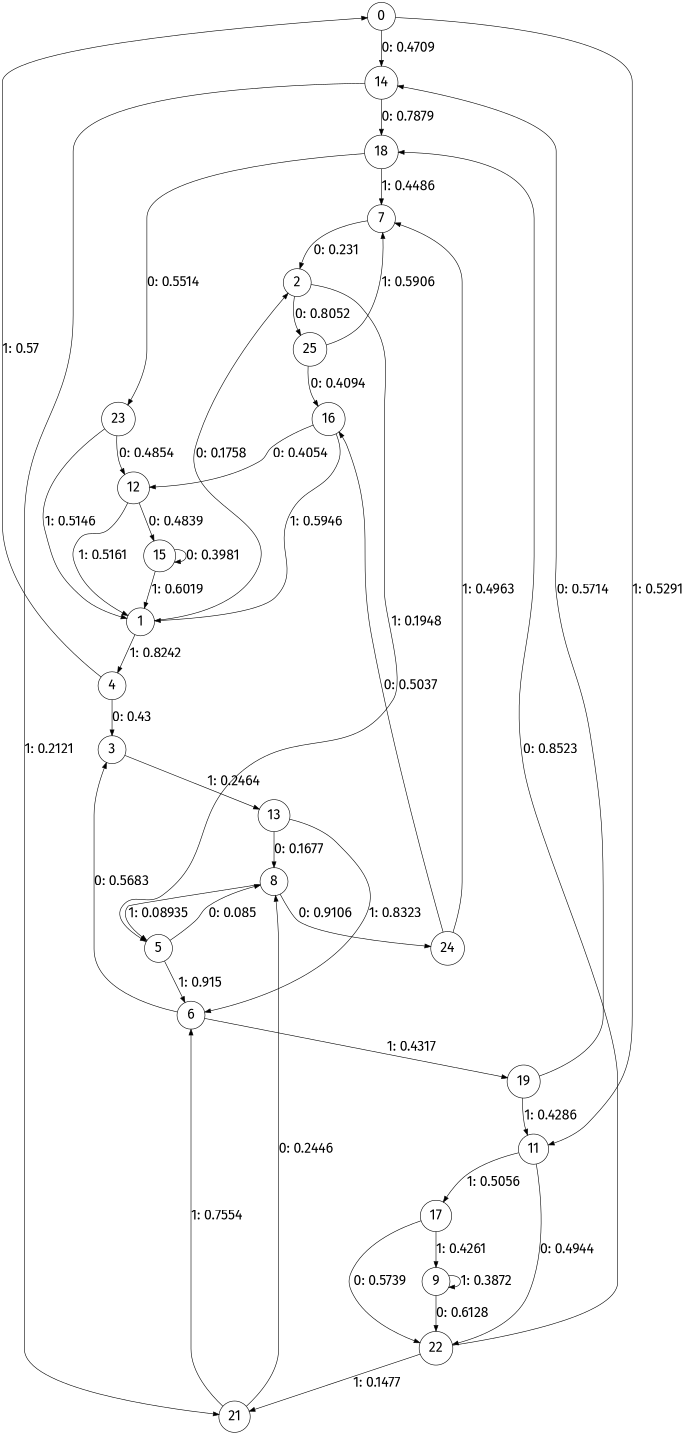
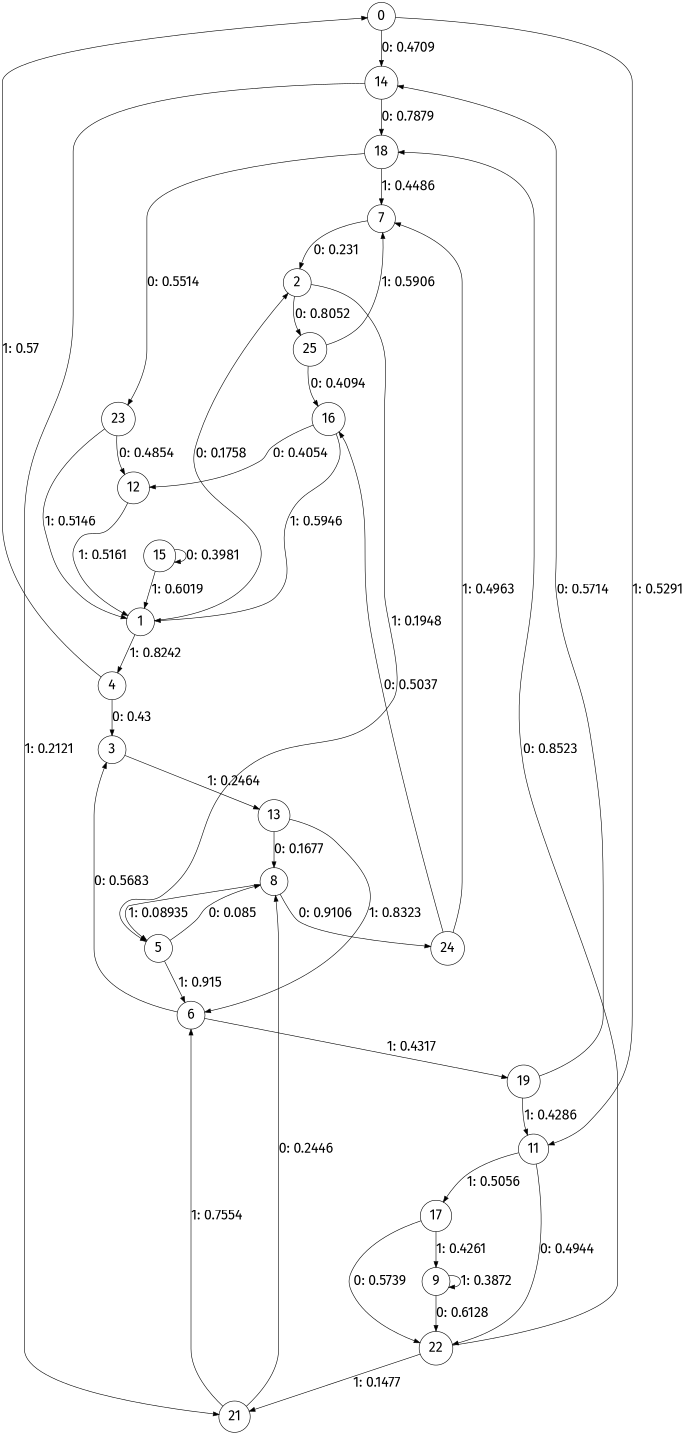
(146, 519) -> none
